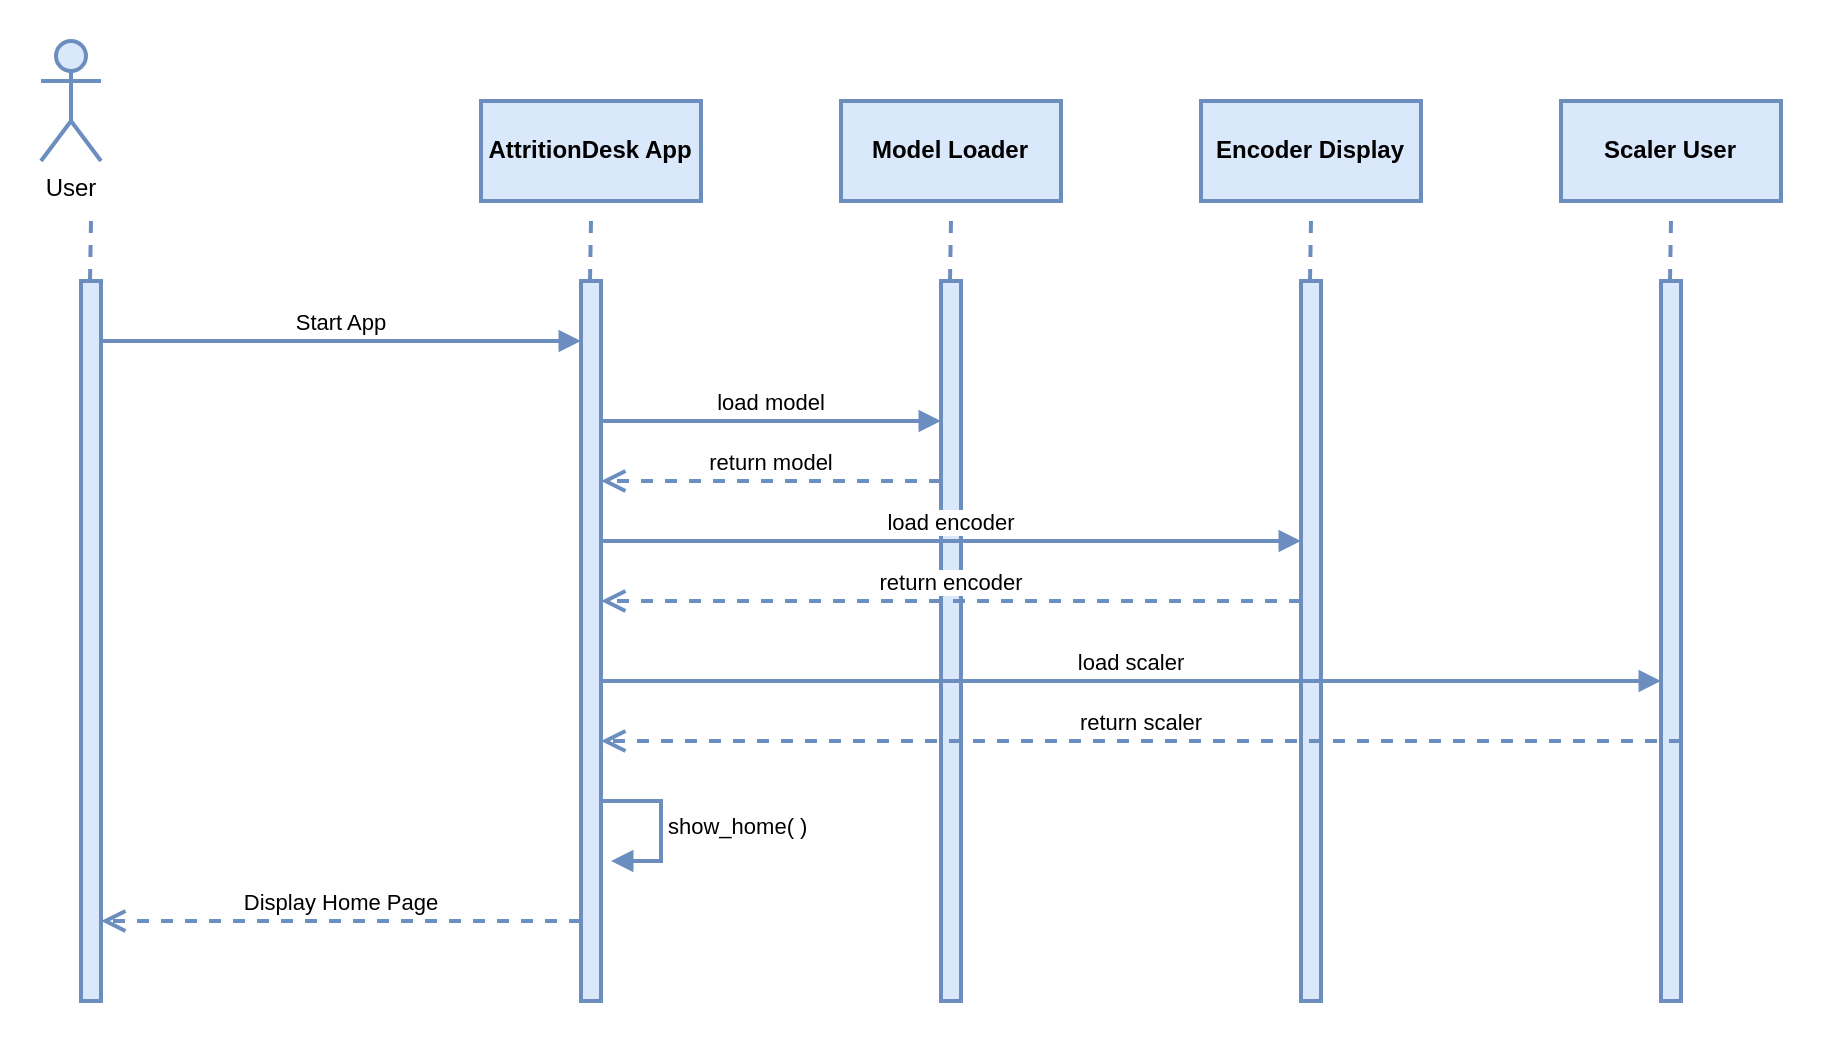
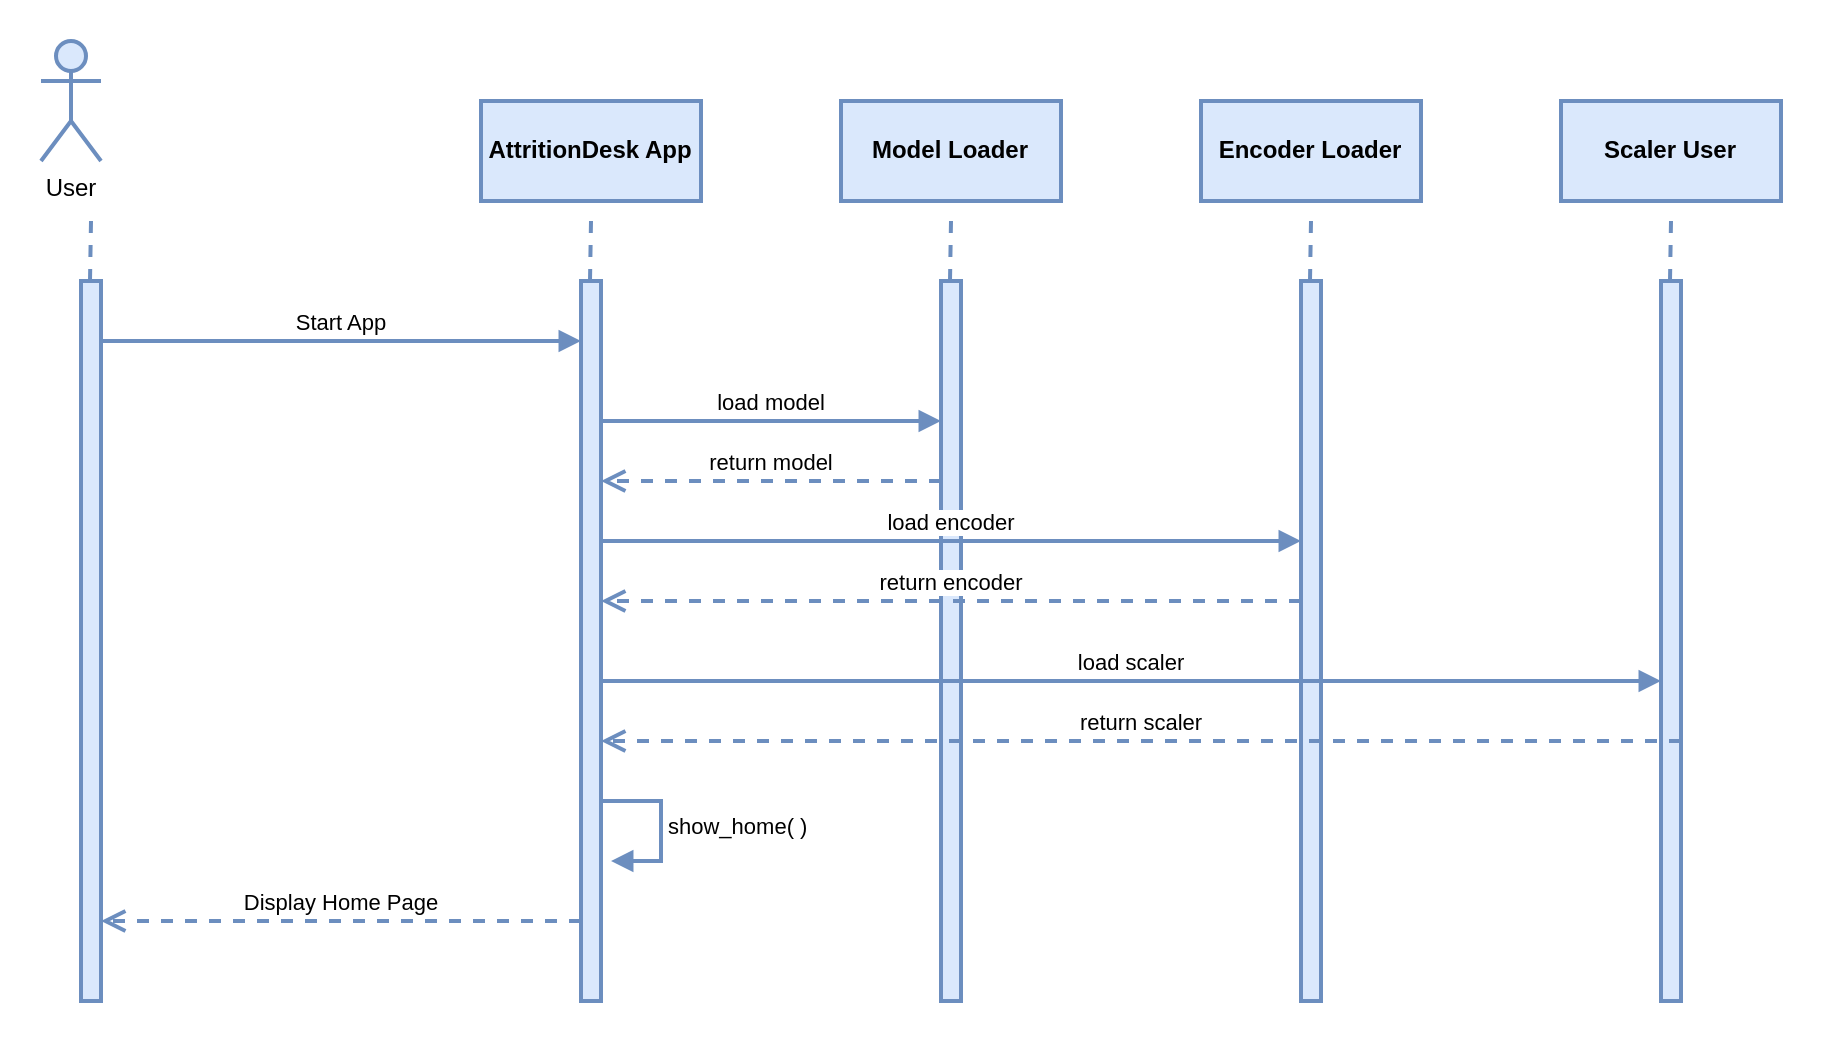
(1311, 151) -> (1311, 151)
